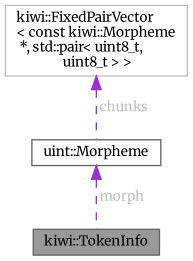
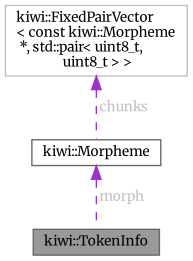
(96, 153) -> (96, 153)
